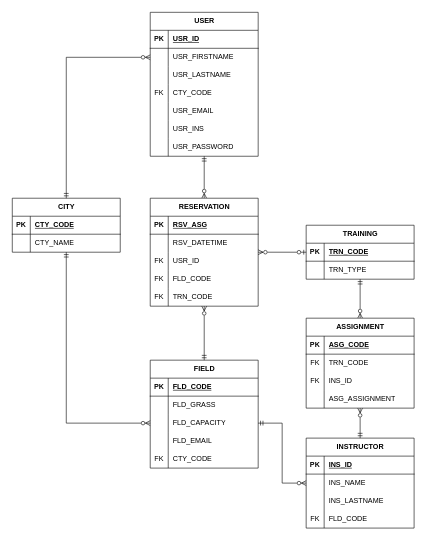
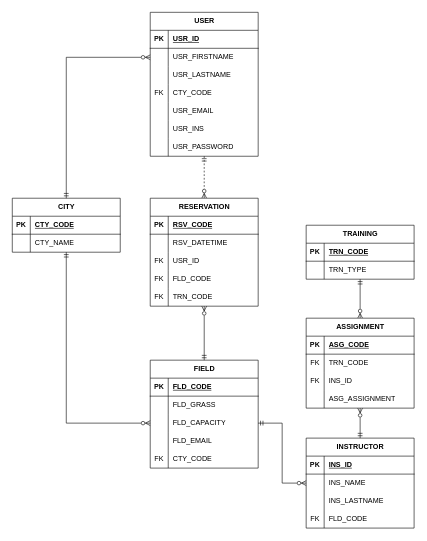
(204, 174) -> (204, 174)
(187, 225) -> (189, 225)
(282, 252) -> none
